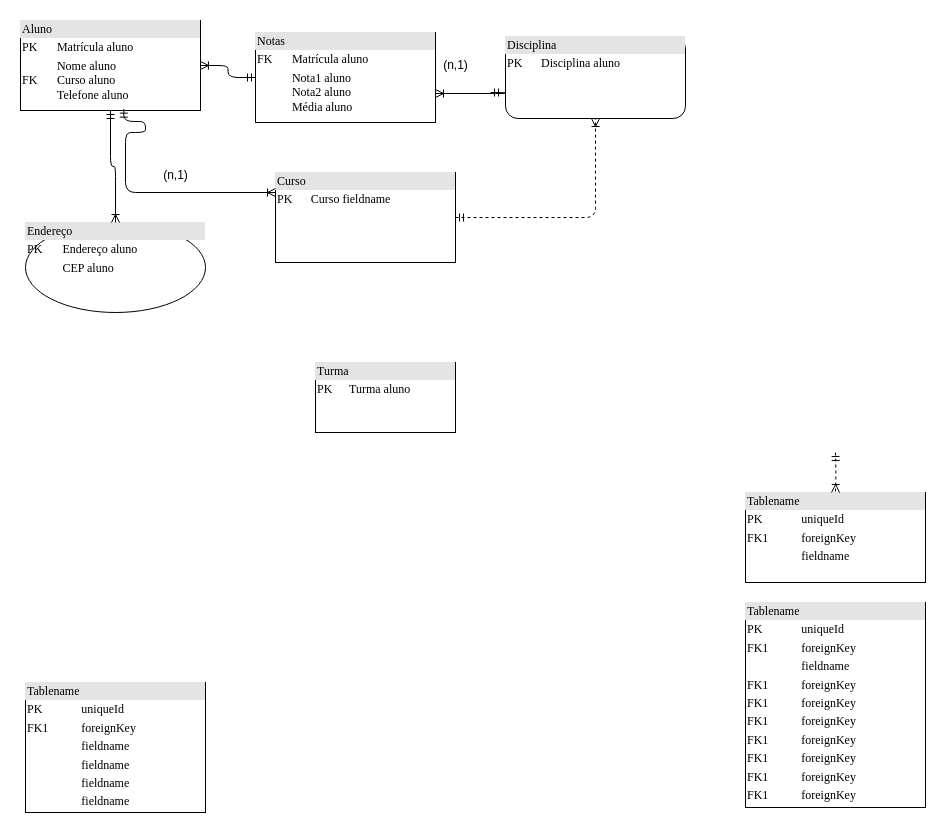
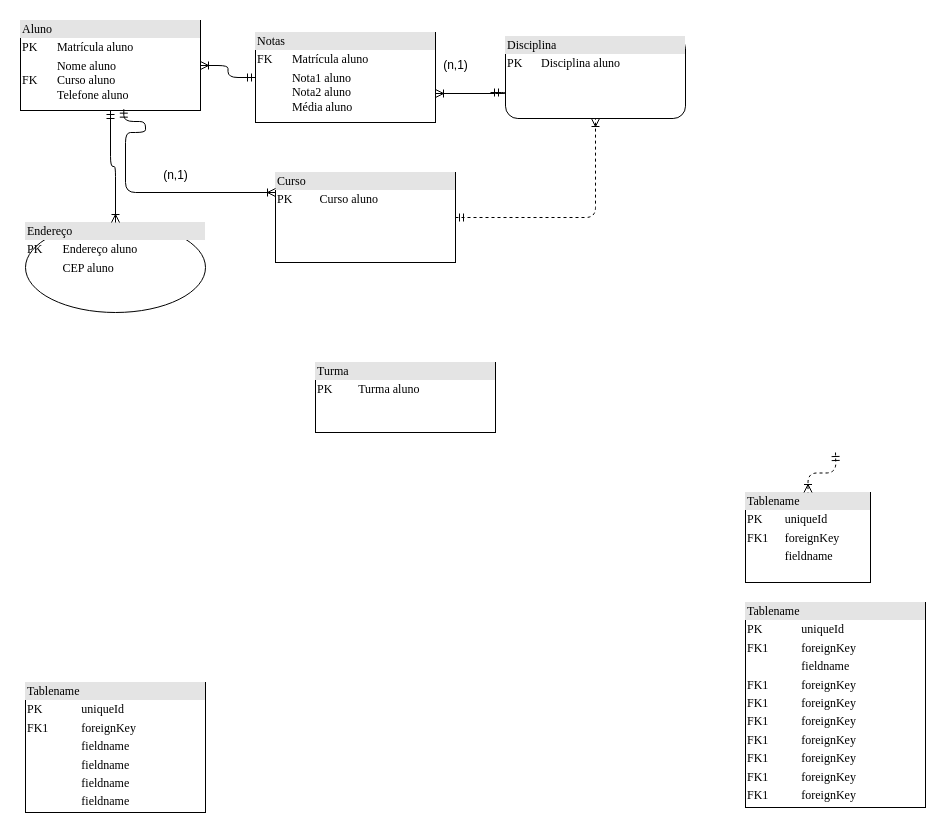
(328, 187) -> (316, 187)
(386, 398) -> (406, 398)
(836, 538) -> (808, 538)
